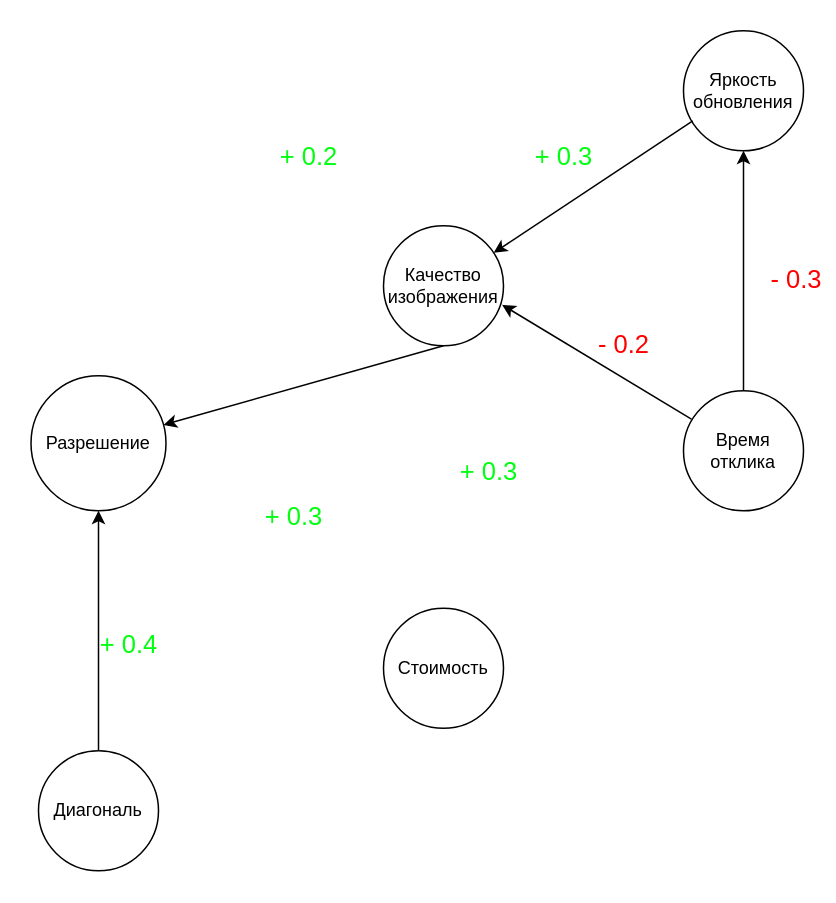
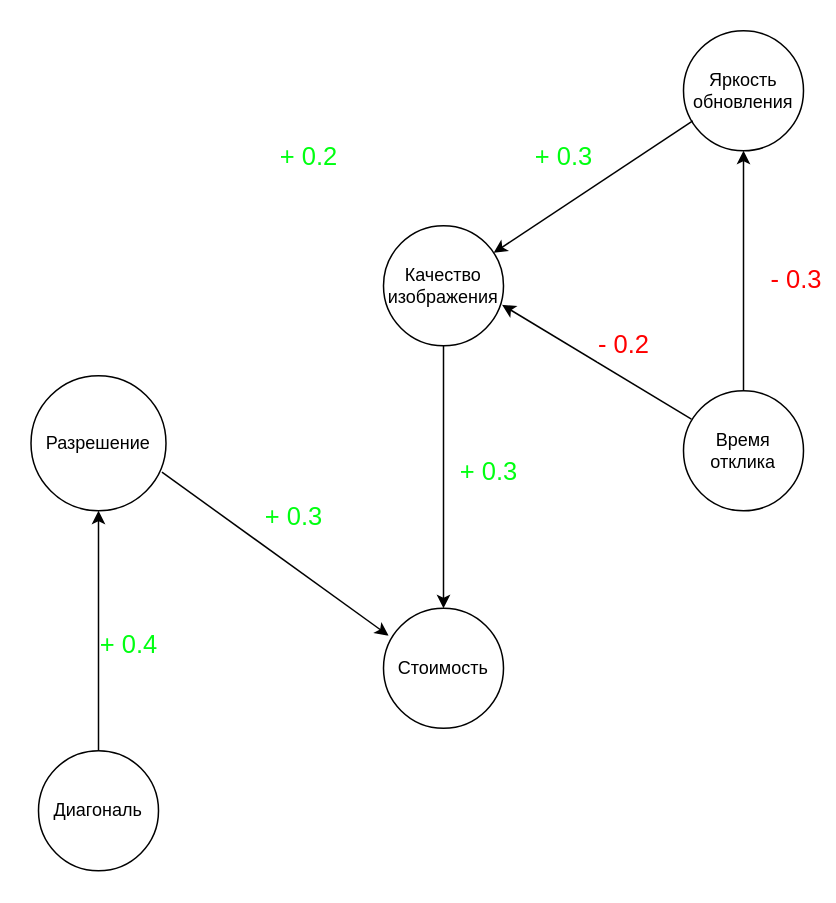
(308, 384) -> (443, 472)
none -> (271, 551)
